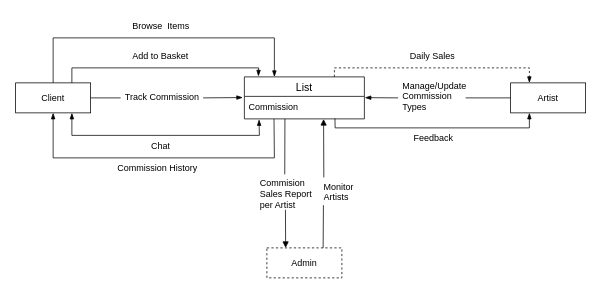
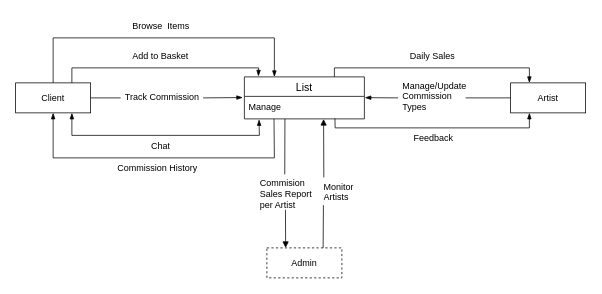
(431, 68) -> (431, 68)
(271, 107) -> (264, 107)
